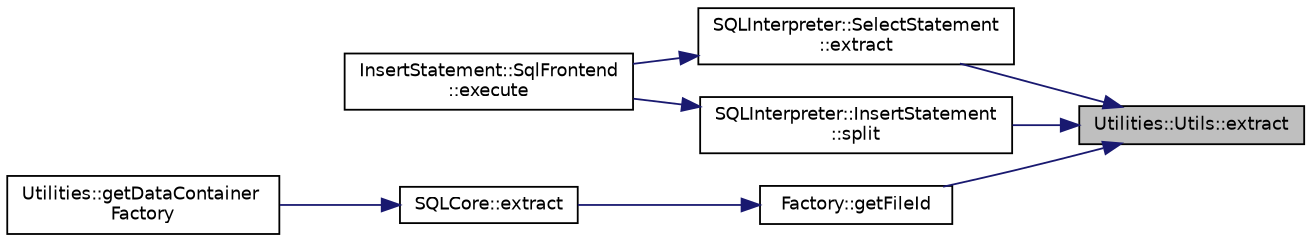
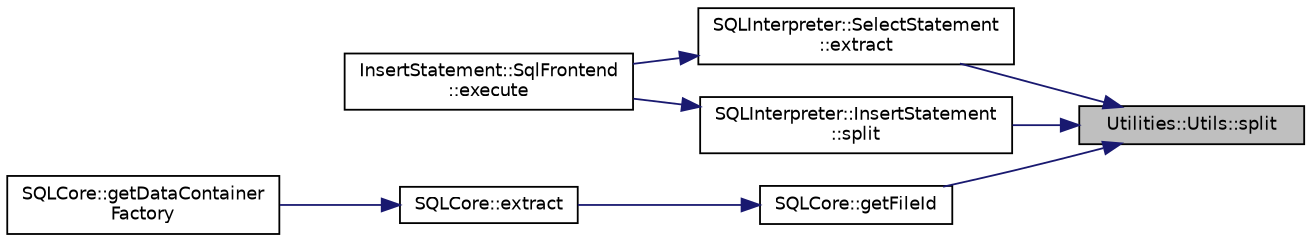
(1192, 125) -> (1192, 125)
(143, 205) -> (143, 205)
(856, 205) -> (856, 205)
